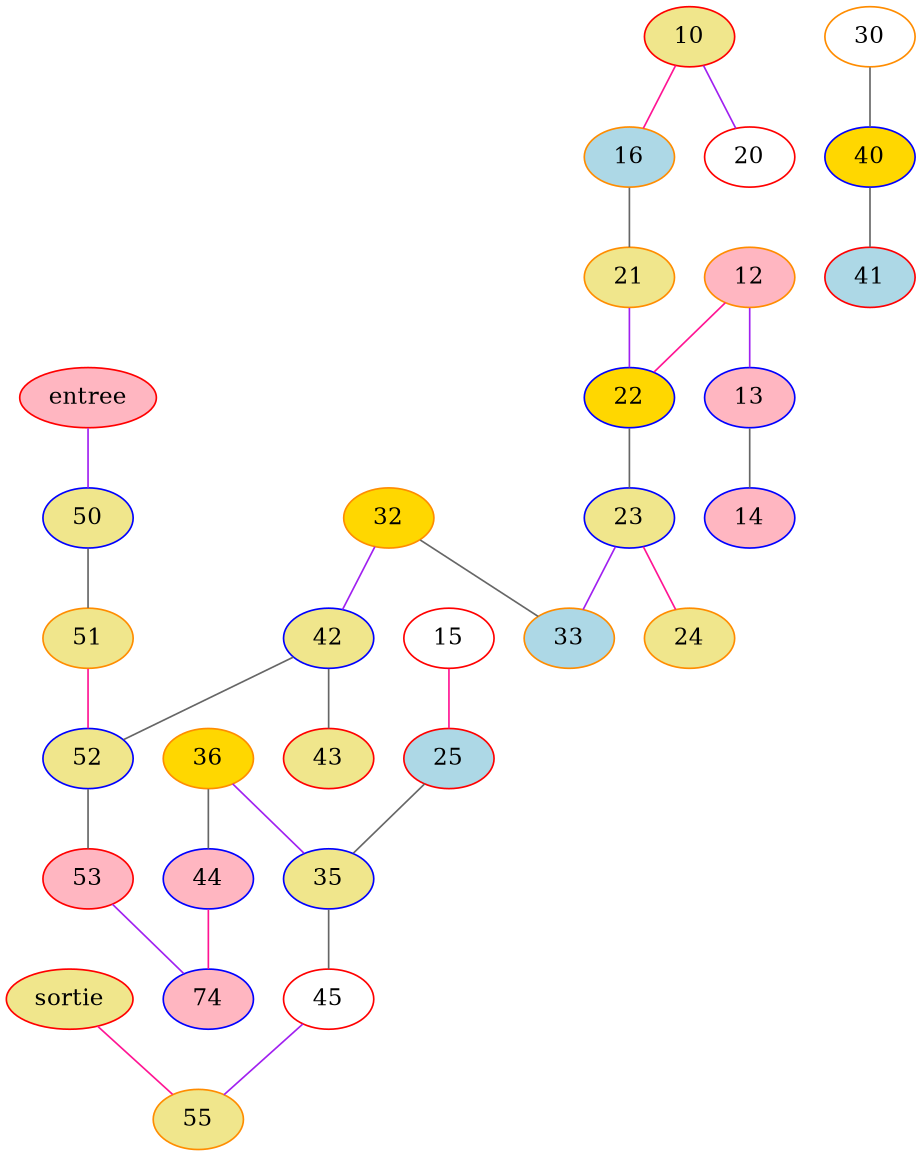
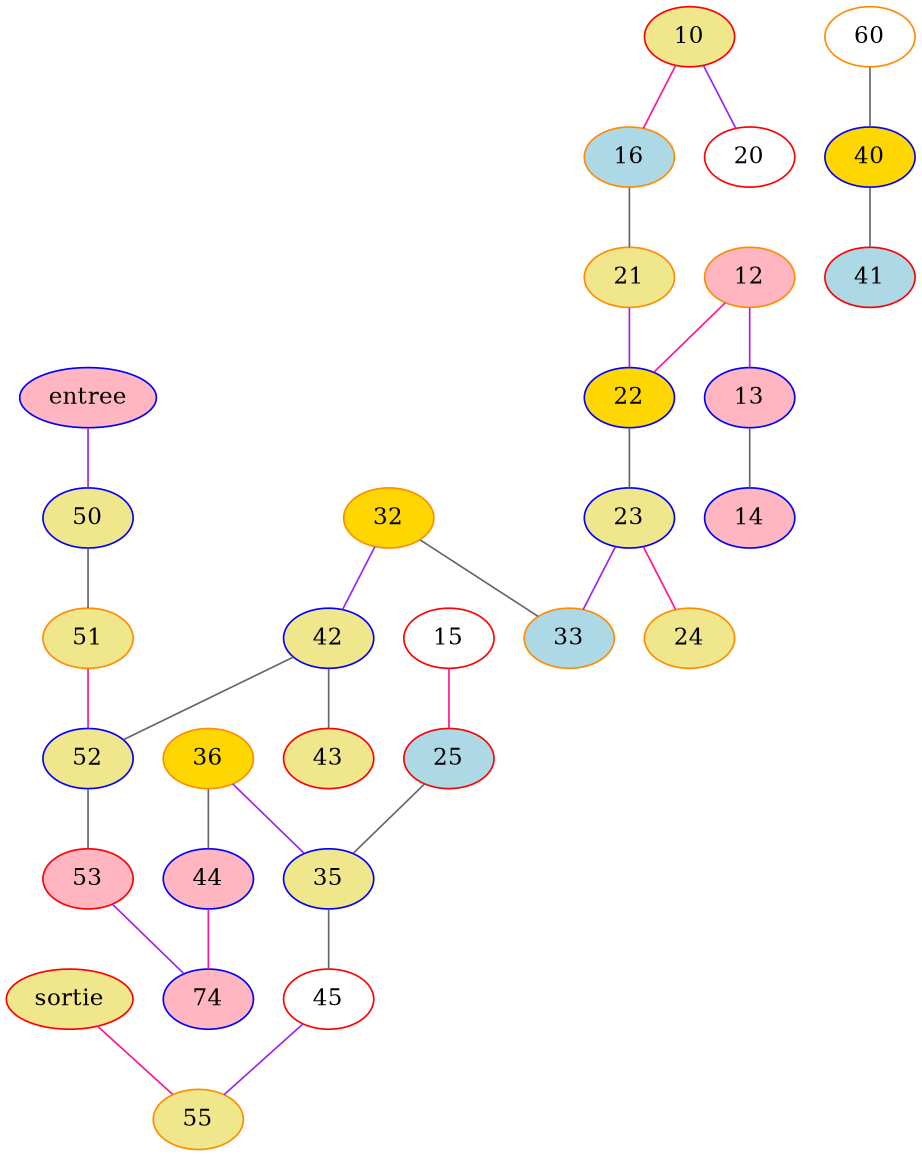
(870, 37) -> (870, 37)
(88, 398) -> (88, 398)
